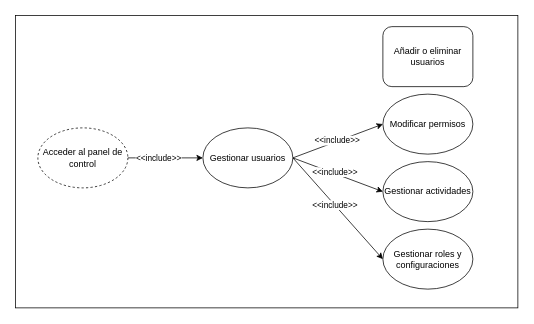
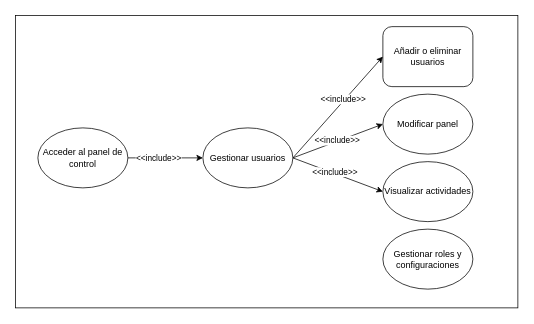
none -> (338, 108)
(428, 124) -> (428, 124)
(83, 158) -> (83, 158)
(428, 192) -> (428, 192)
(336, 207) -> none
